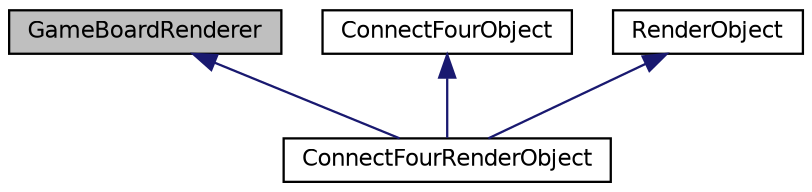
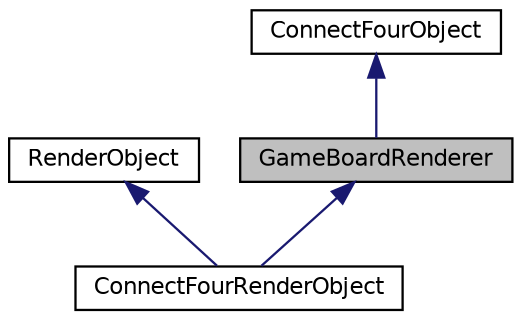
(447, 108) -> (376, 108)
